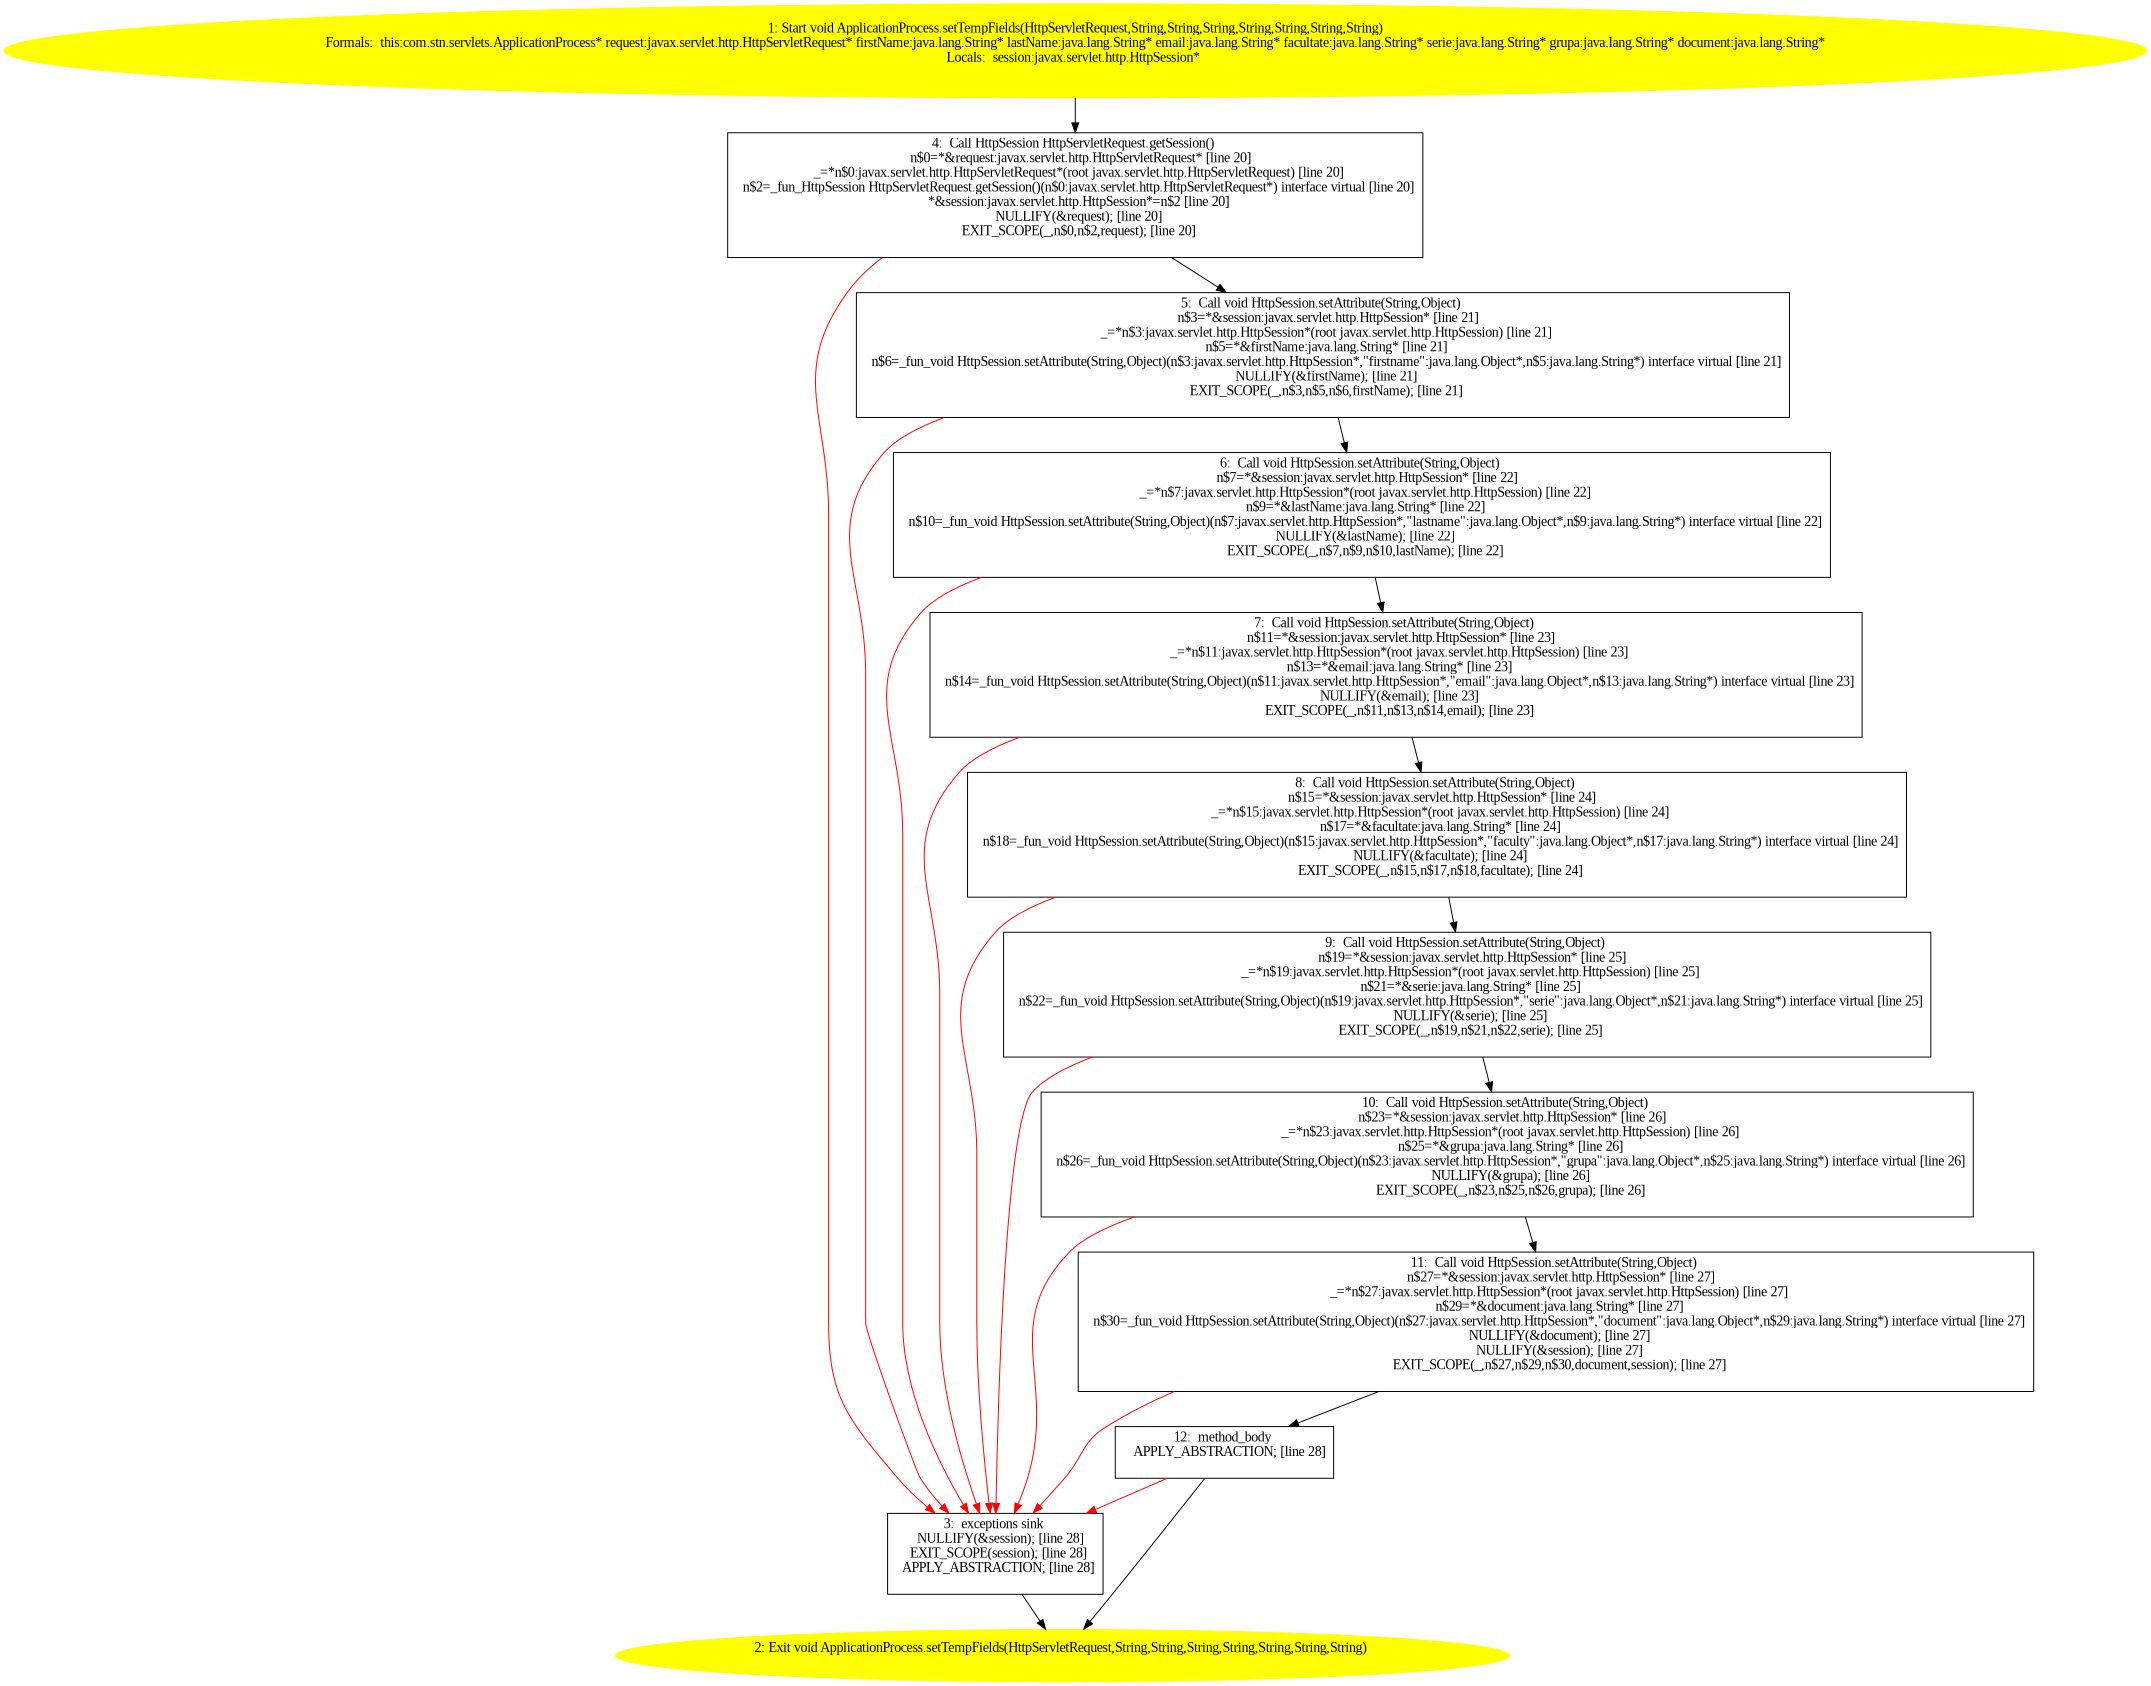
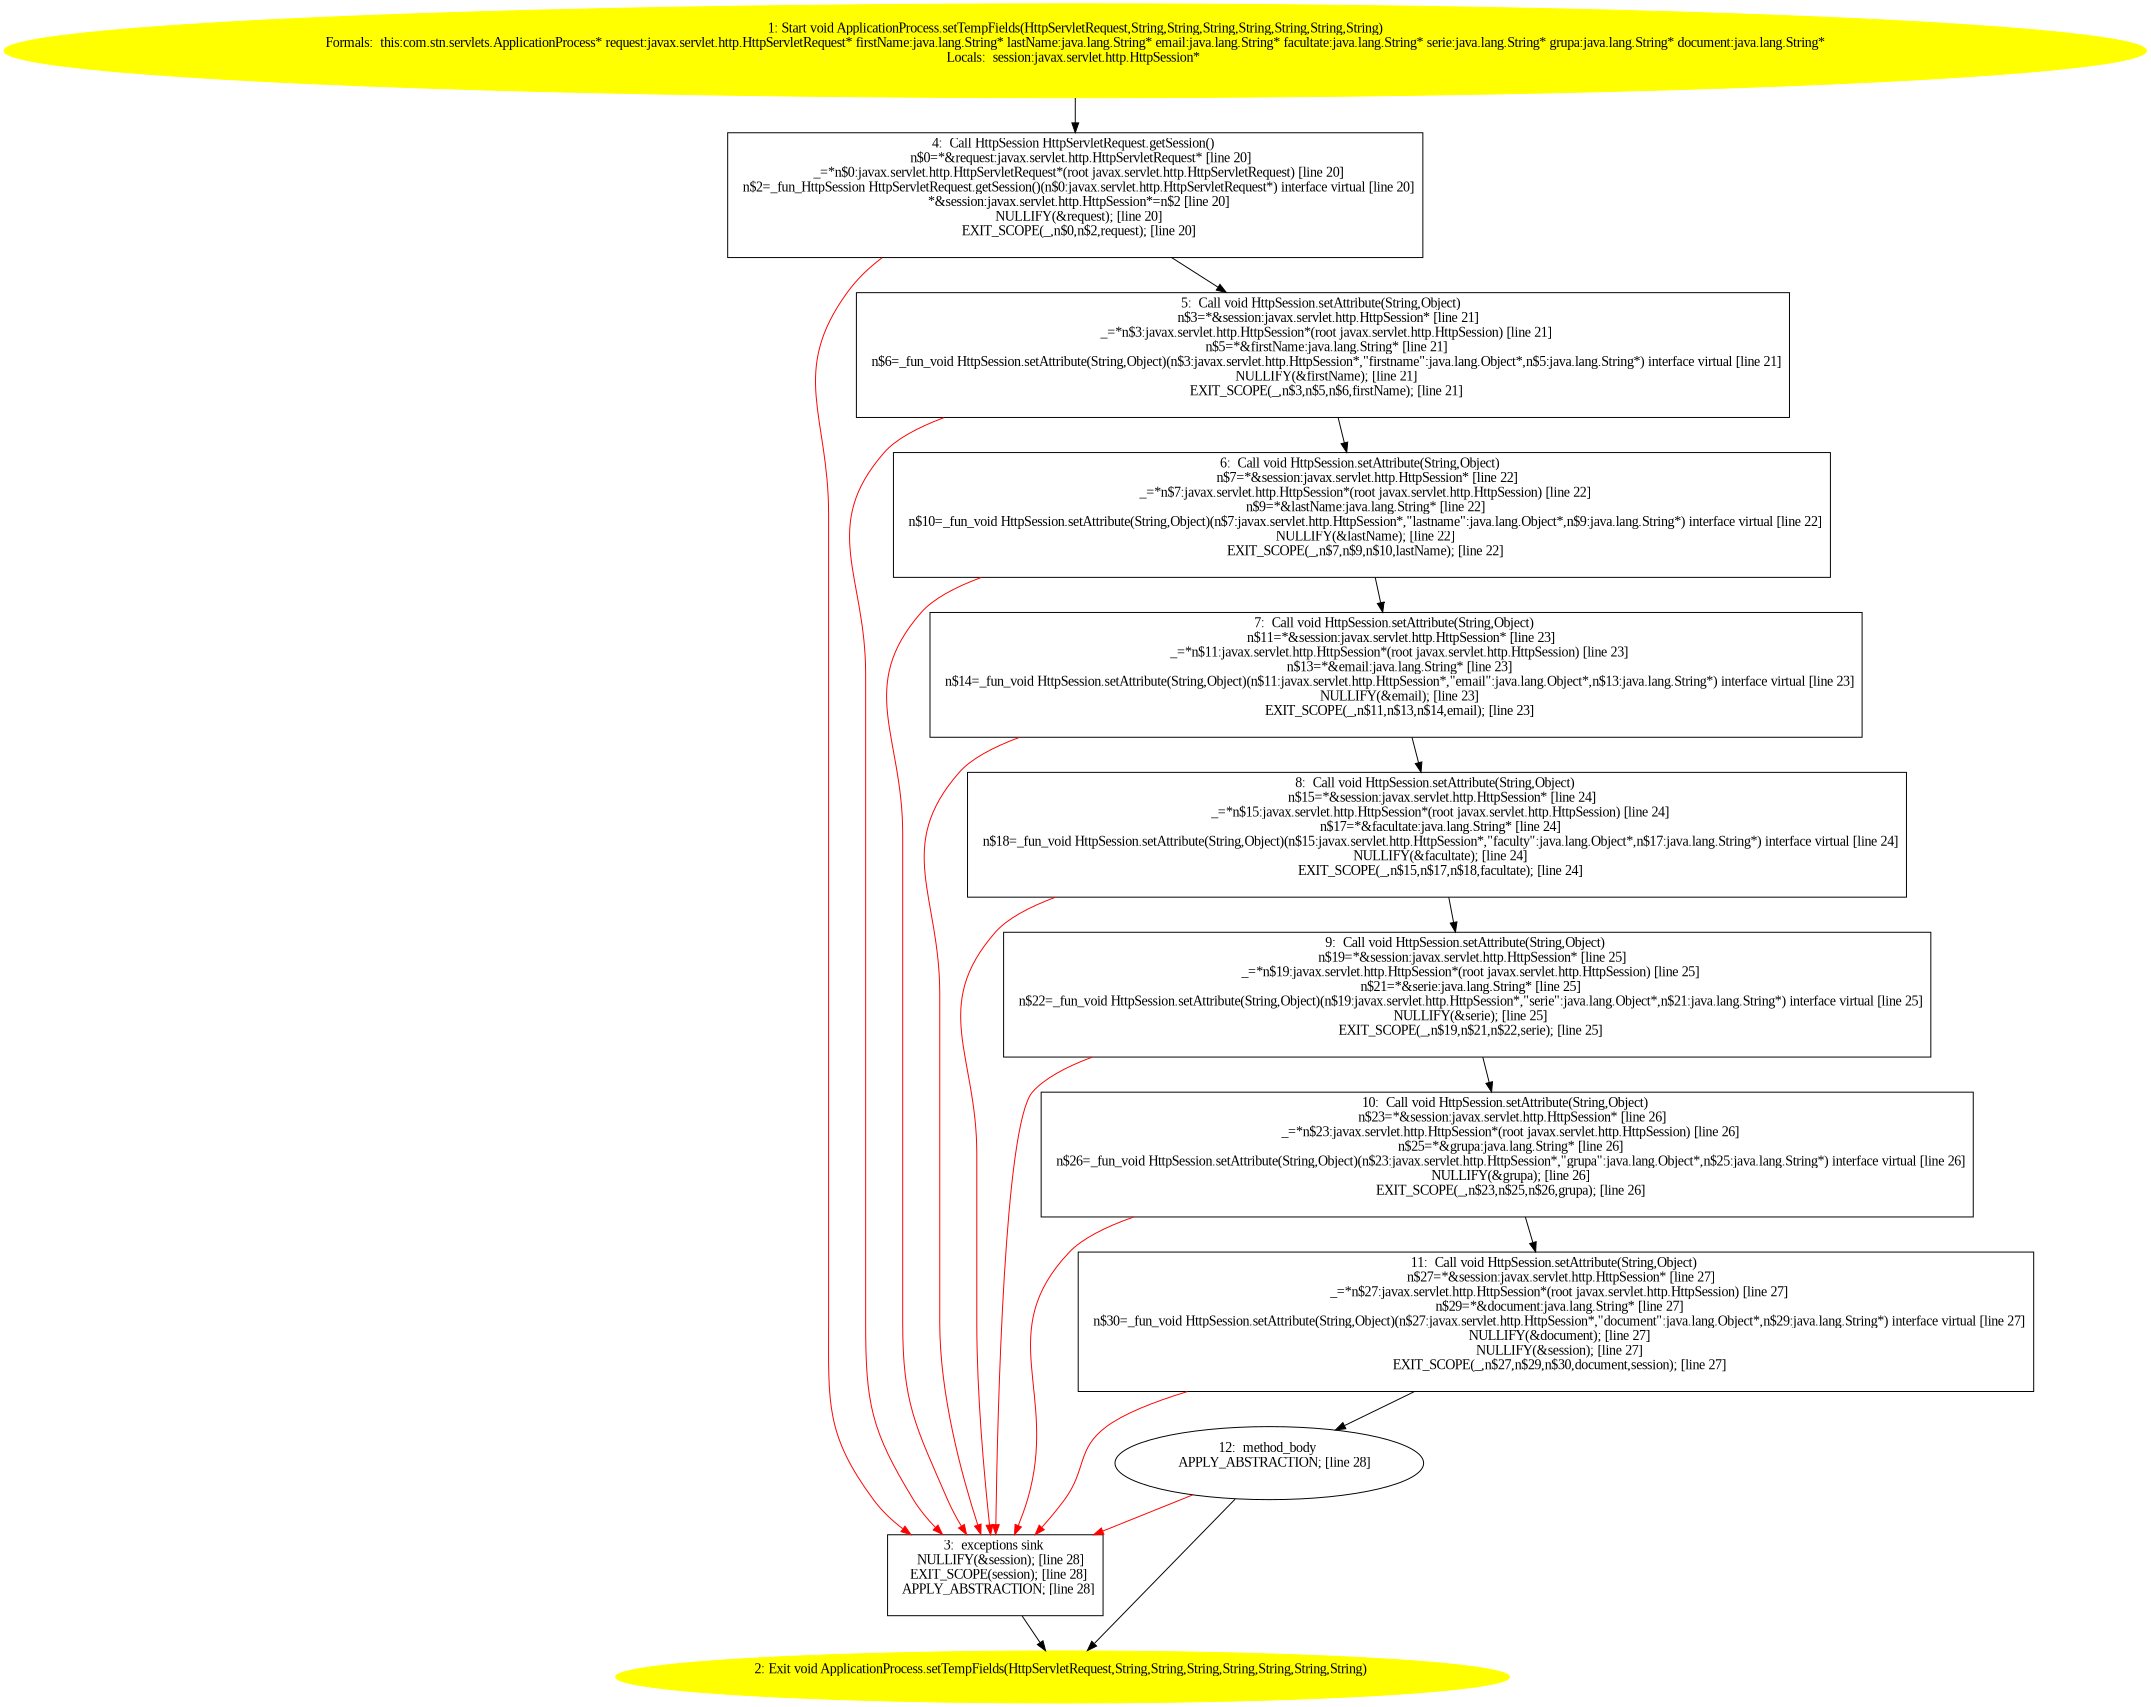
(1224, 1452) -> (1269, 1463)
